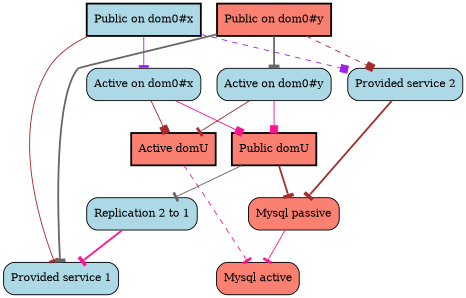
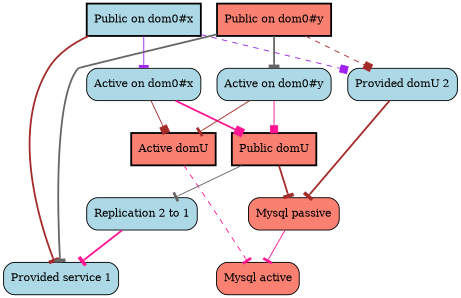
(405, 84) -> (403, 84)
(205, 115) -> (205, 115)
(30, 137) -> (30, 137)
